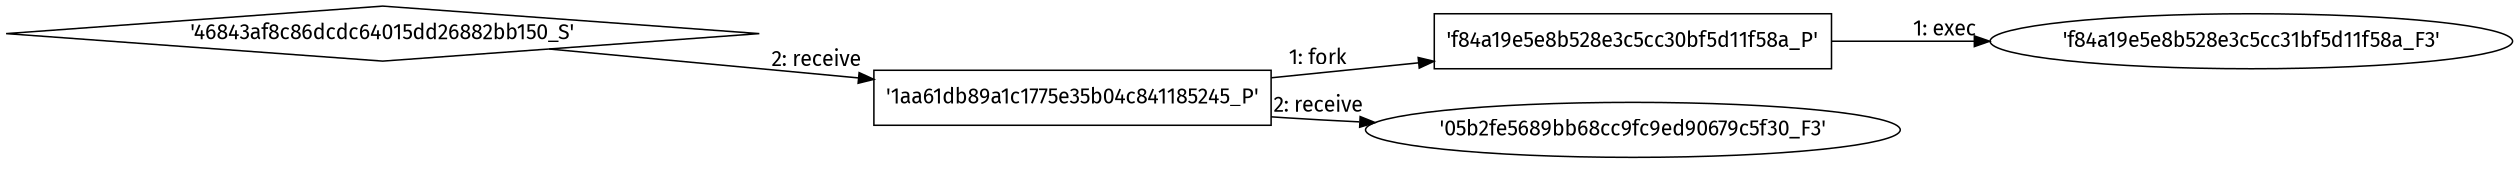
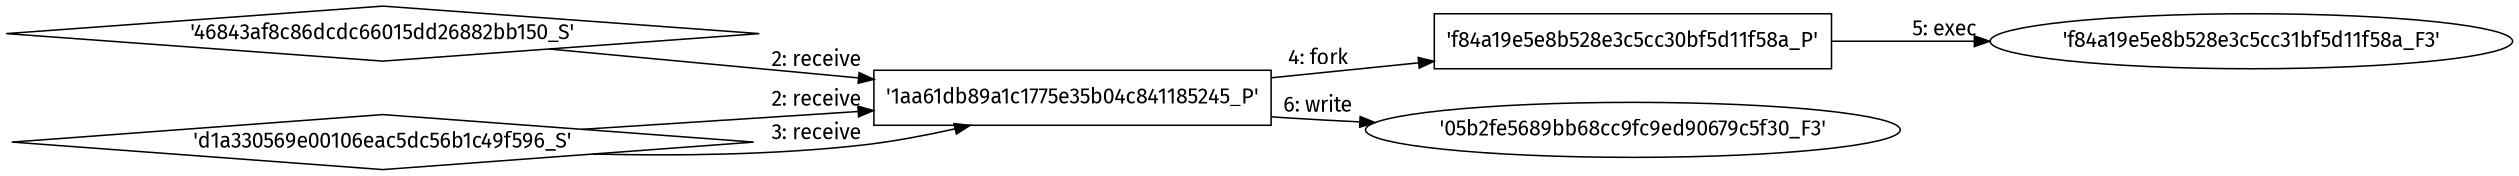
(1945, 30) -> (1945, 30)
(383, 34) -> (383, 34)
(1318, 59) -> (1318, 59)
(1318, 106) -> (1318, 106)
none -> (383, 142)
